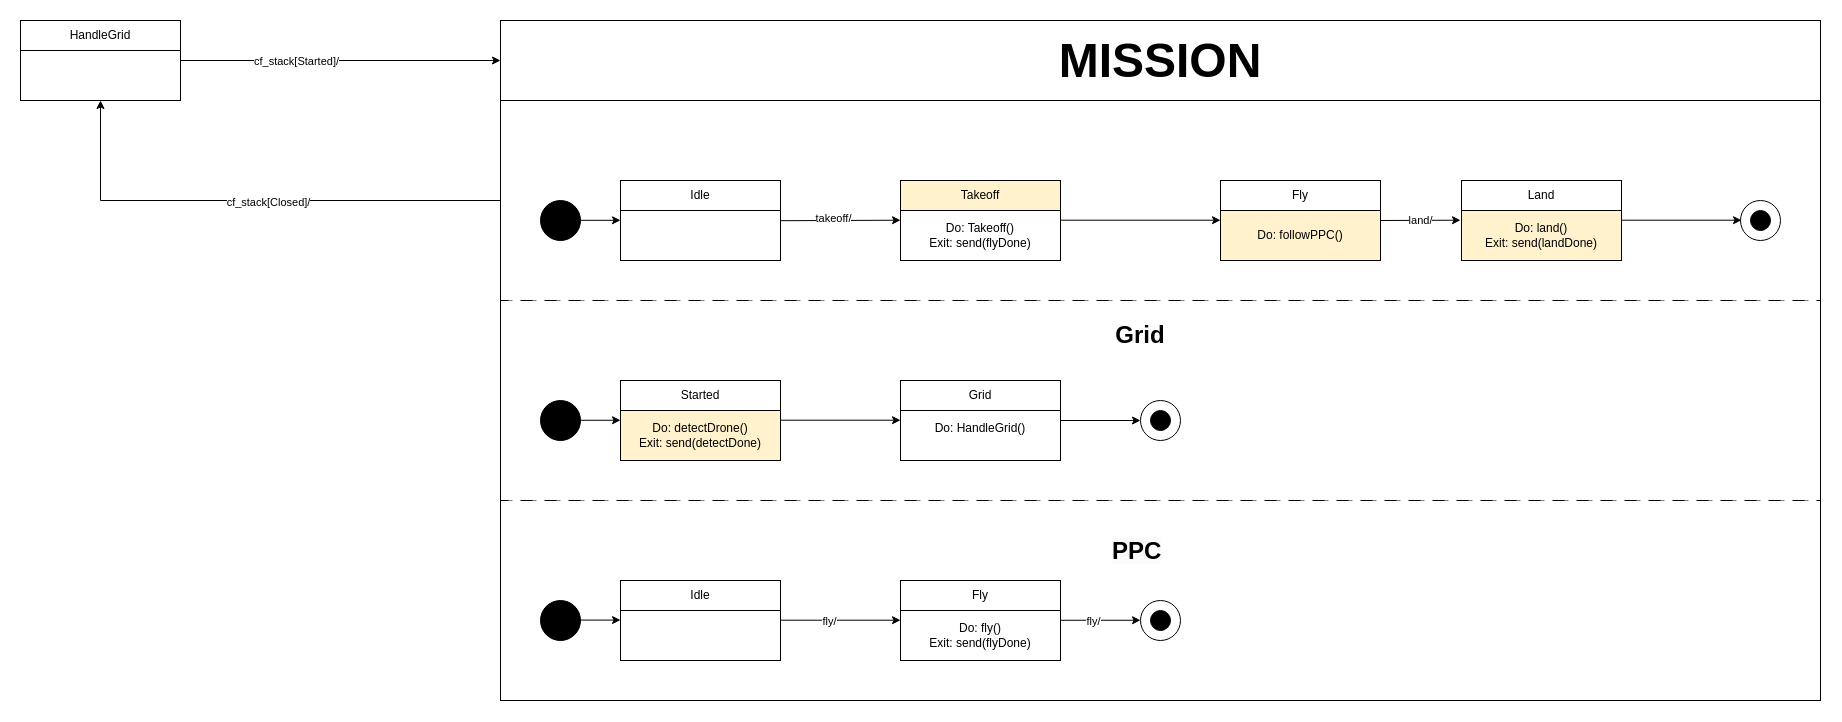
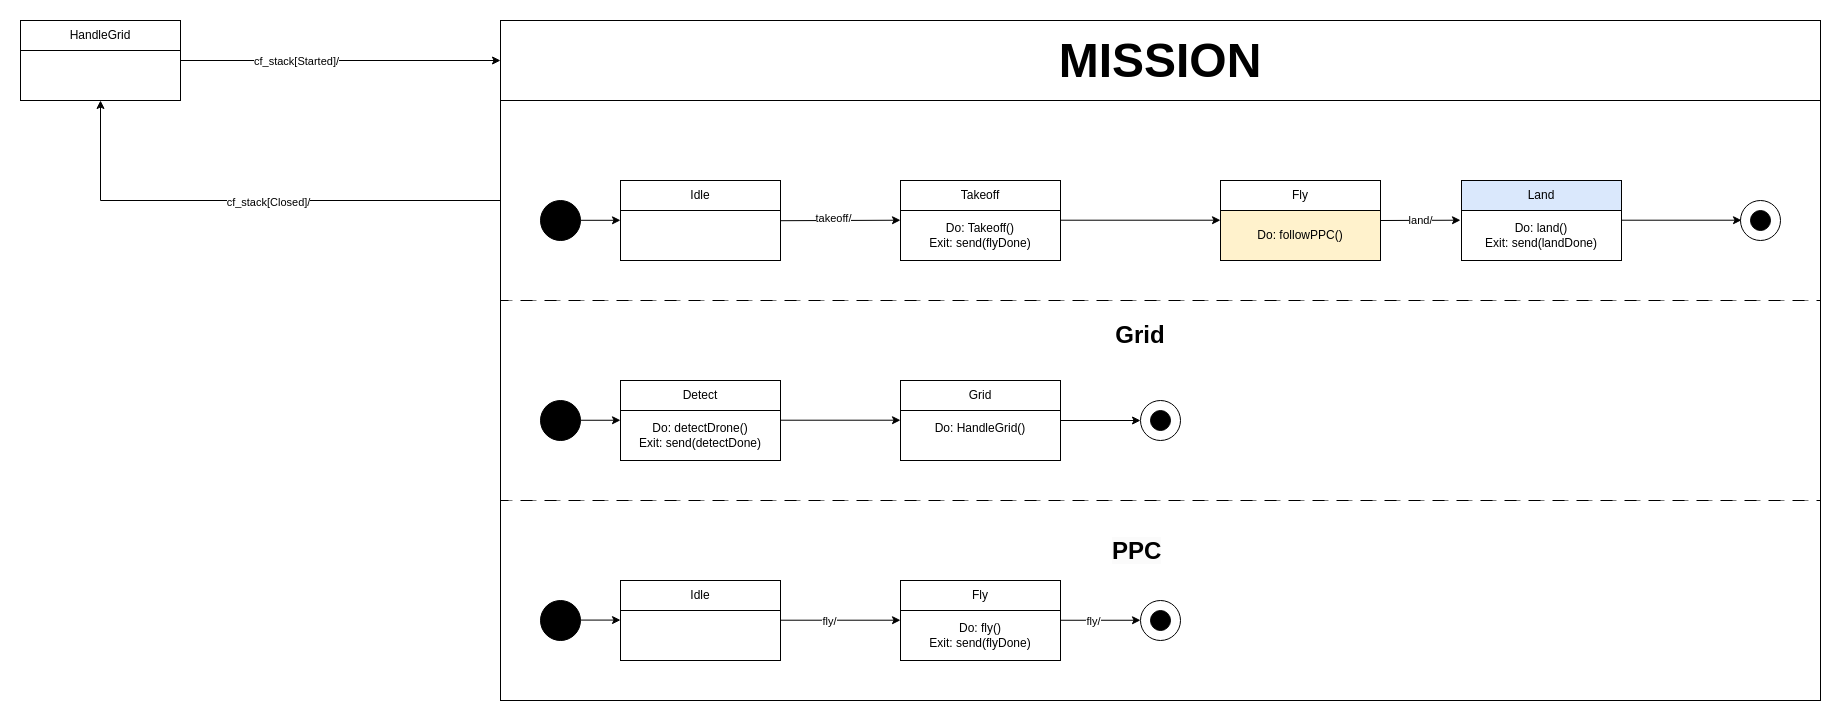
(981, 196) -> (981, 196)
(1542, 196) -> (1542, 196)
(1542, 236) -> (1542, 236)
(701, 396) -> (701, 396)
(701, 436) -> (701, 436)
